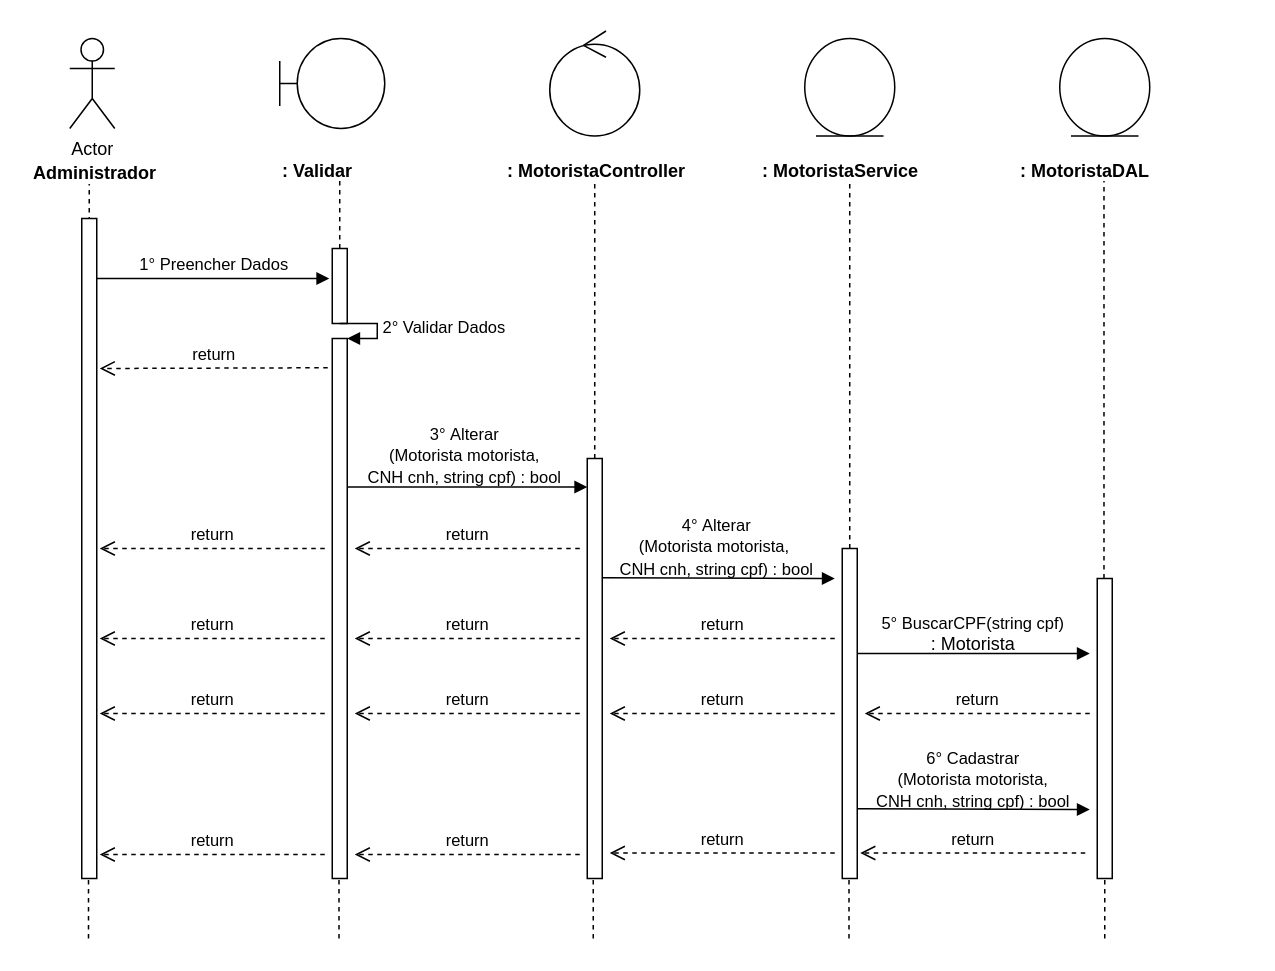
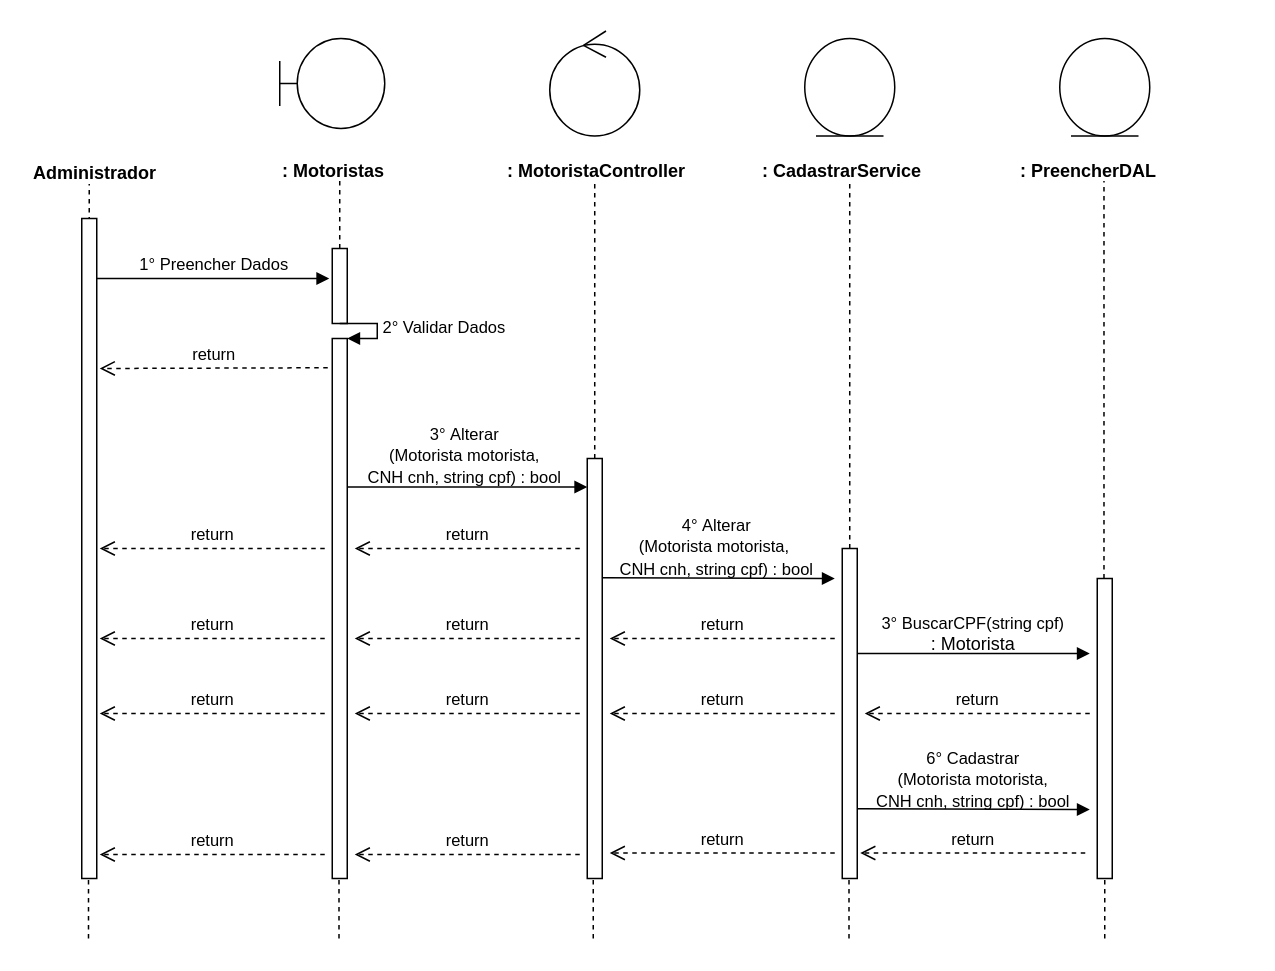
(92, 83) -> none
(319, 172) -> (336, 172)
(846, 172) -> (849, 172)
(1087, 172) -> (1089, 172)
(974, 634) -> (974, 634)
